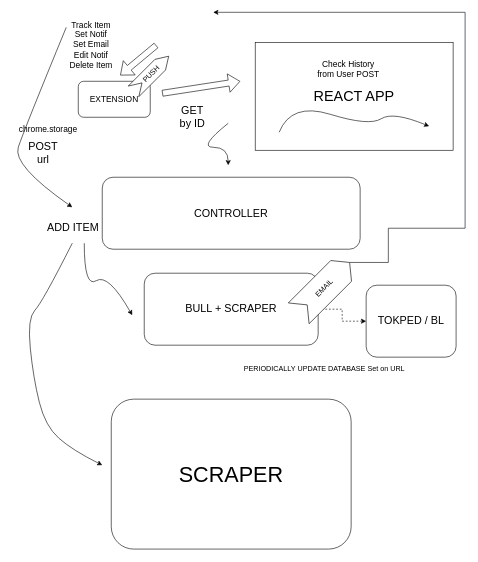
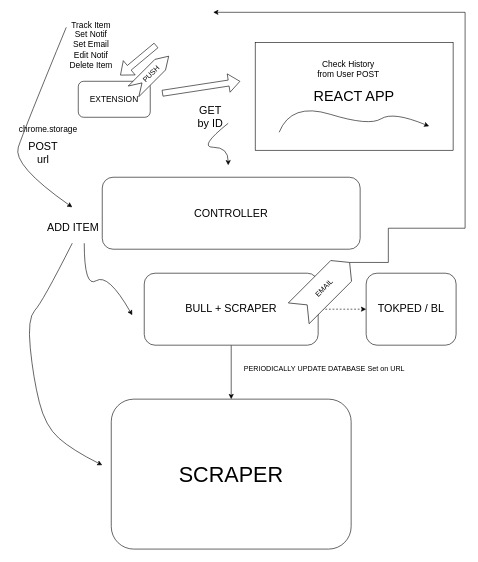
(192, 117) -> (210, 117)
(411, 321) -> (411, 309)
none -> (231, 393)
